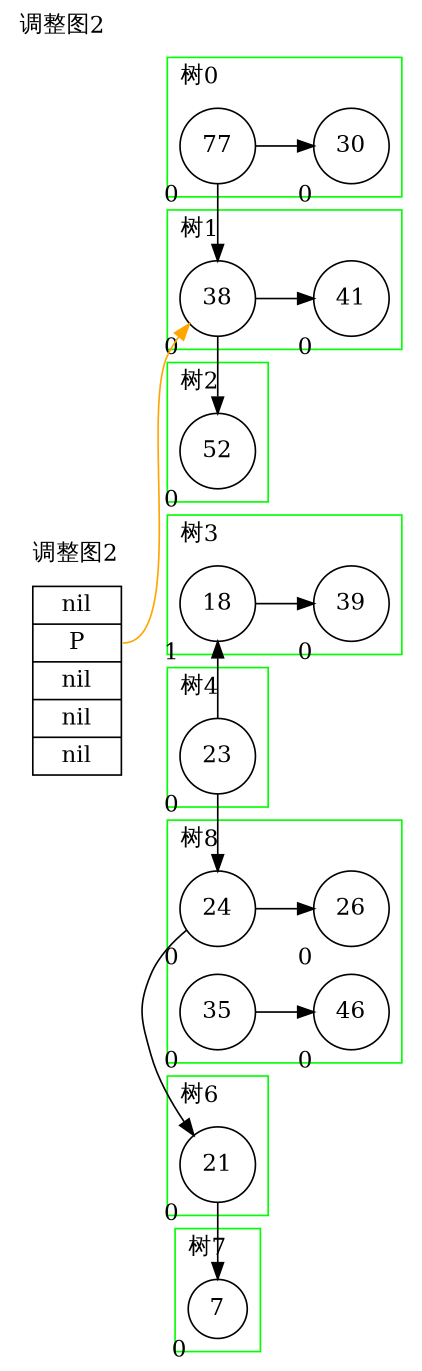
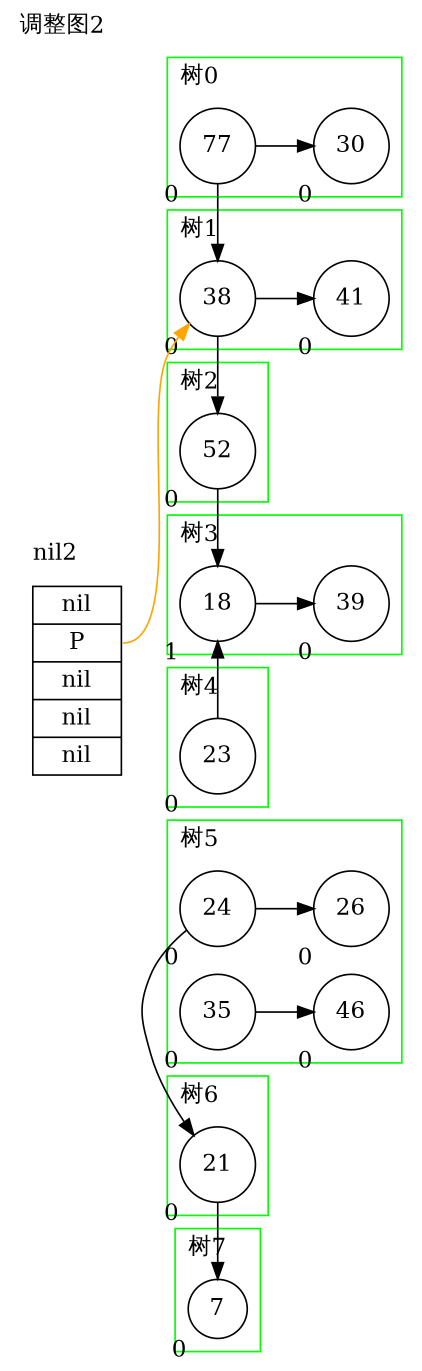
none -> (218, 525)
(75, 554) -> (56, 554)
(218, 830) -> none
(200, 839) -> (200, 839)
